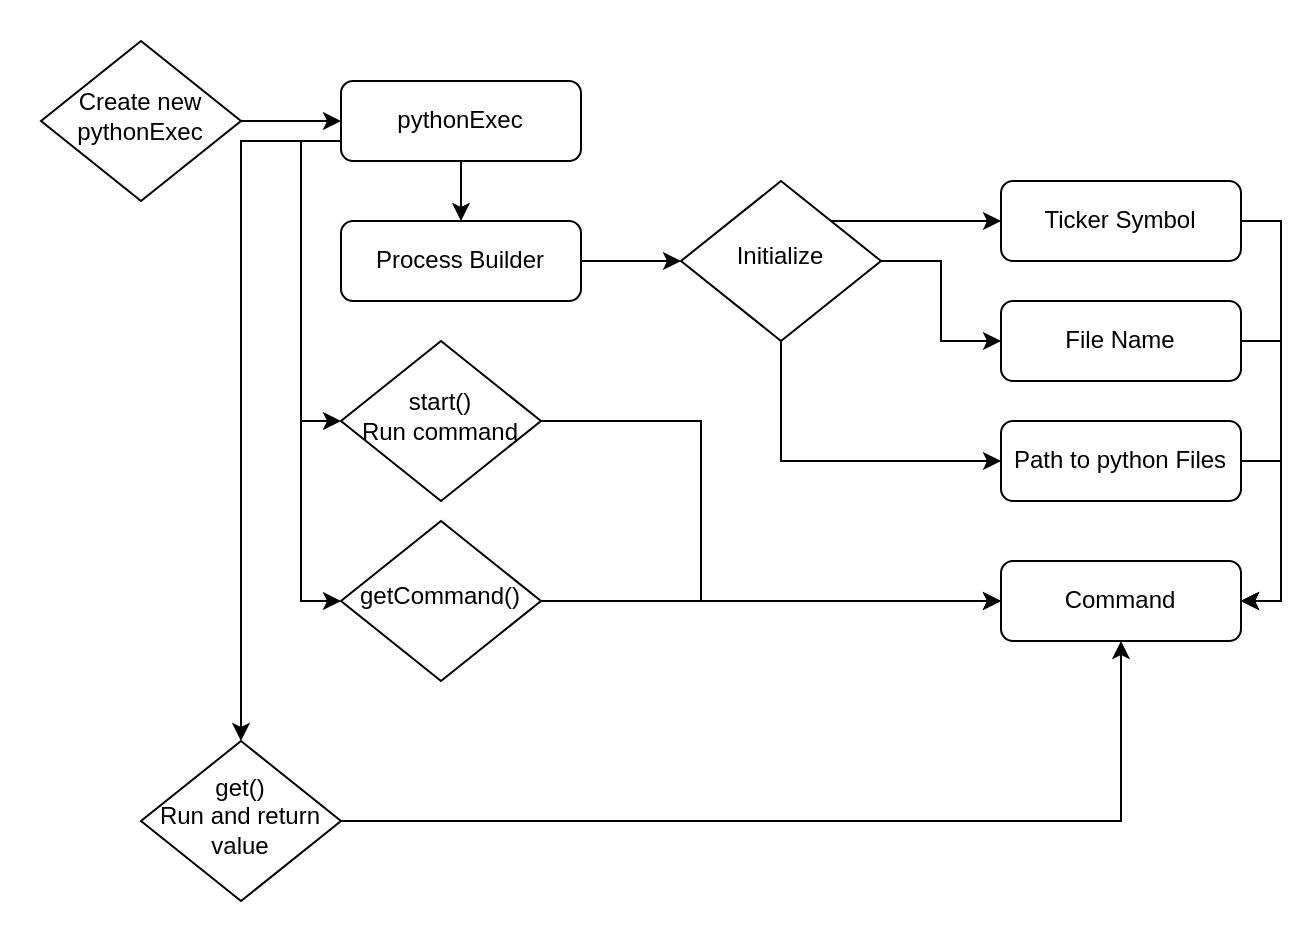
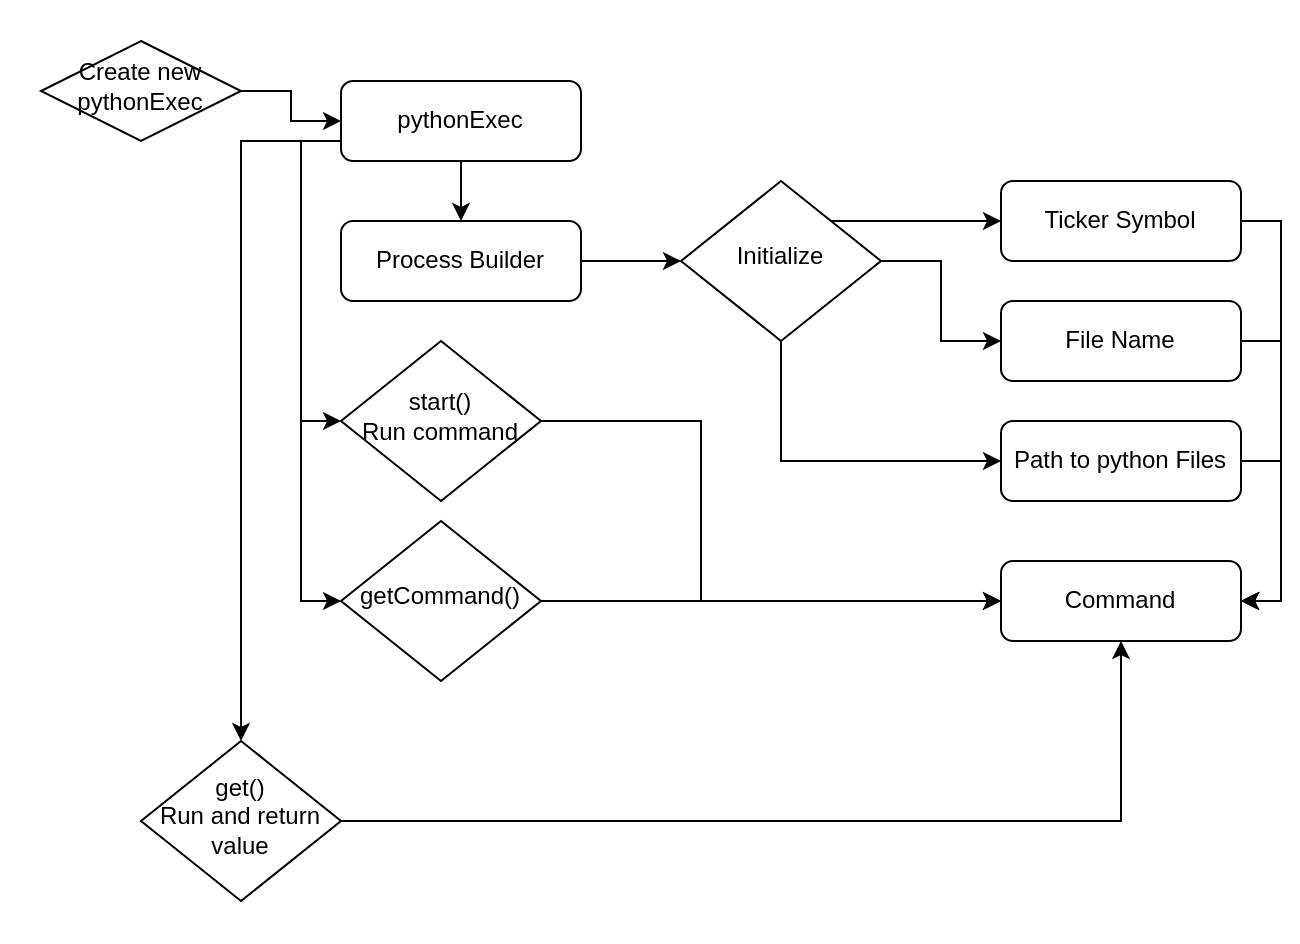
(141, 121) -> (141, 91)
